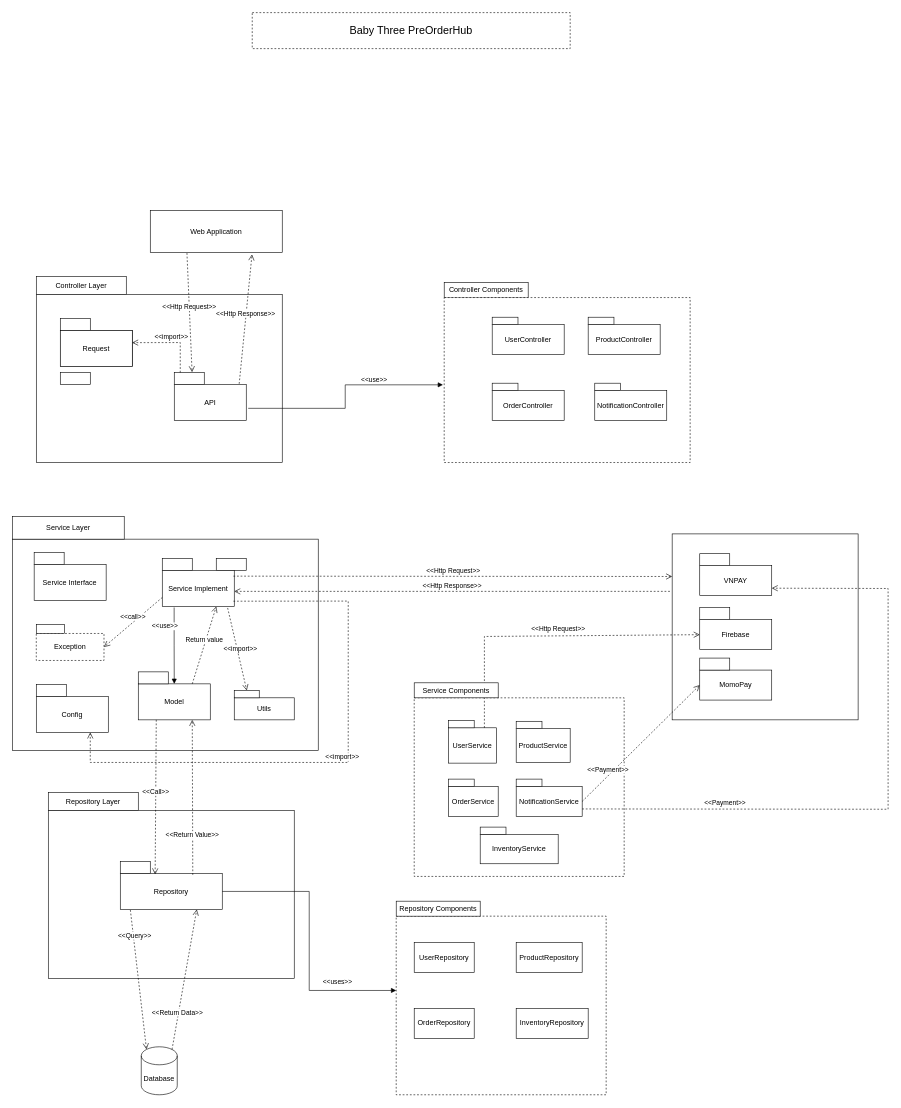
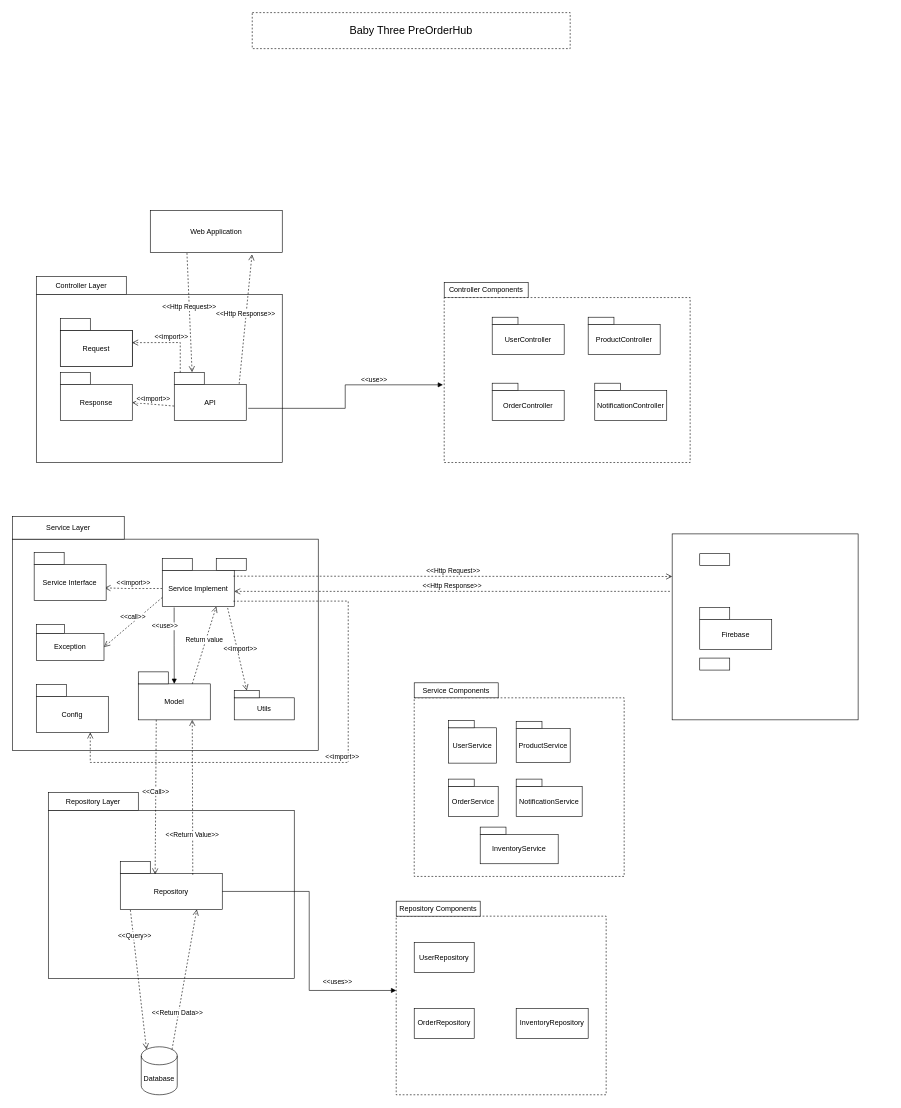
none -> (96, 402)
none -> (153, 404)
(736, 581) -> none
none -> (134, 588)
(600, 635) -> none
(70, 647) -> (70, 647)
(736, 685) -> none
(888, 718) -> none
(625, 759) -> none
(549, 957) -> none
